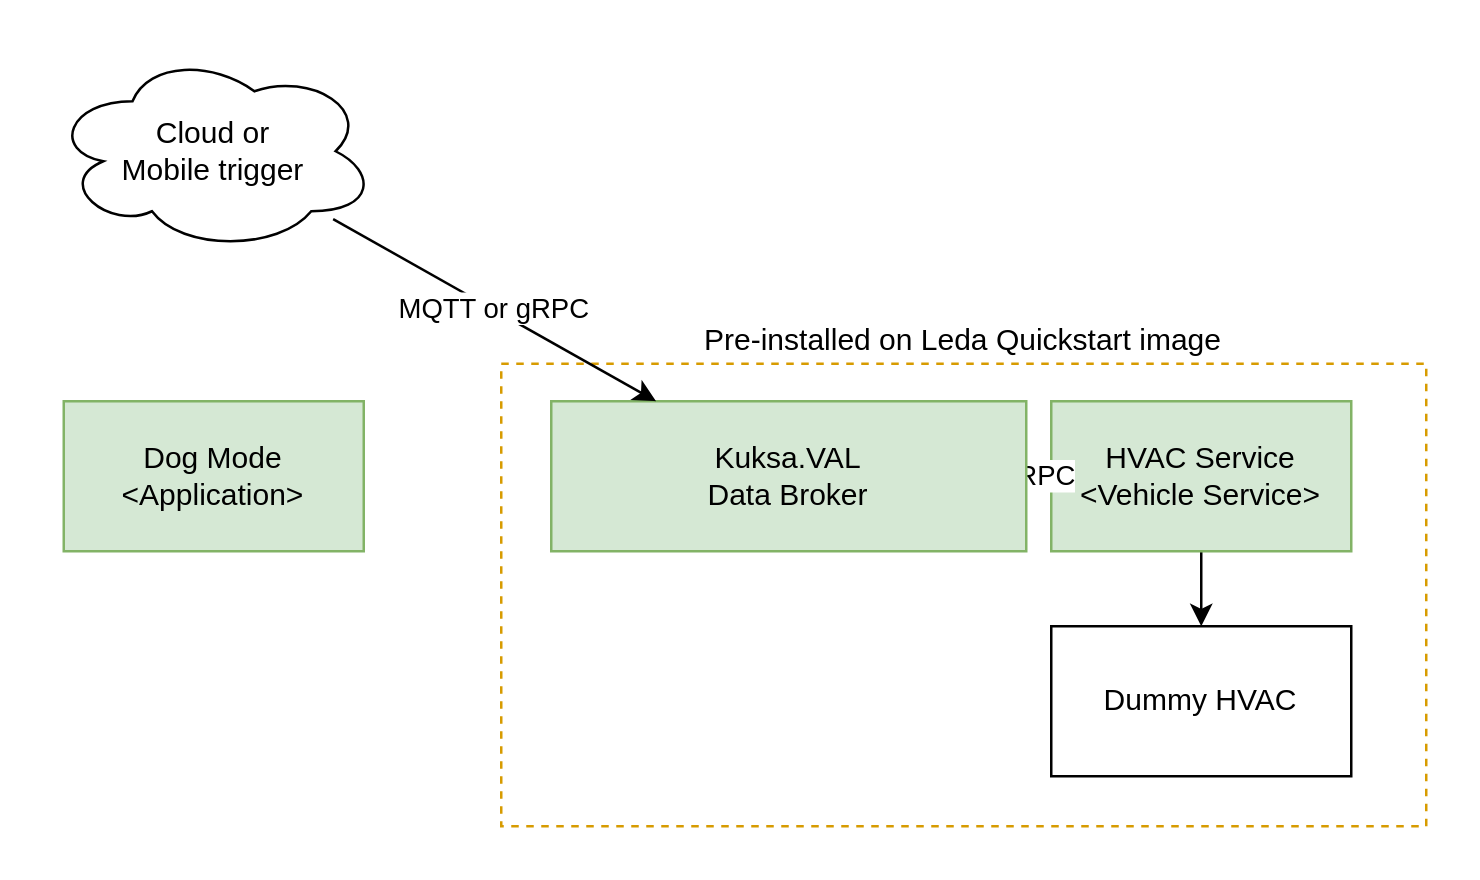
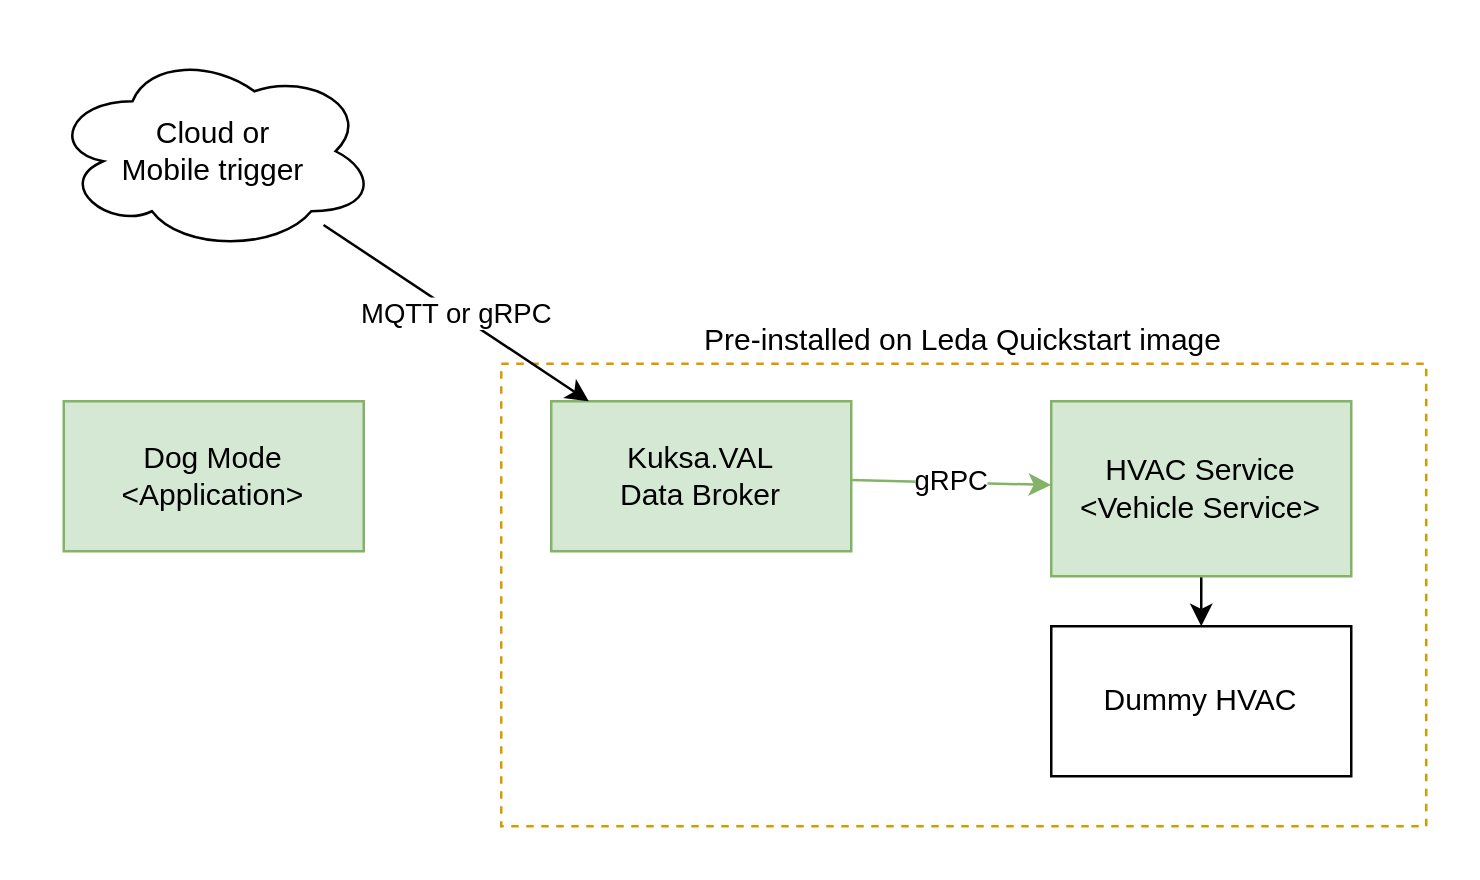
(789, 476) -> (701, 476)
(1201, 476) -> (1201, 489)
